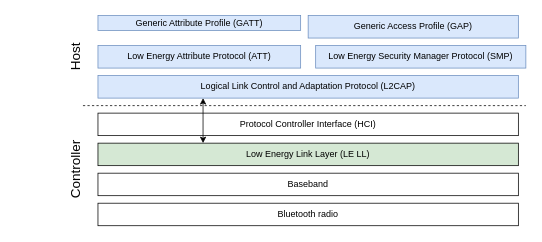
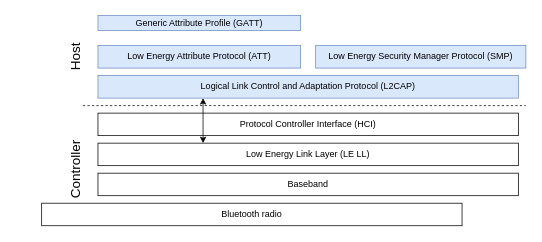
(413, 27) -> none
(308, 154) -> (308, 154)
(308, 214) -> (252, 214)
